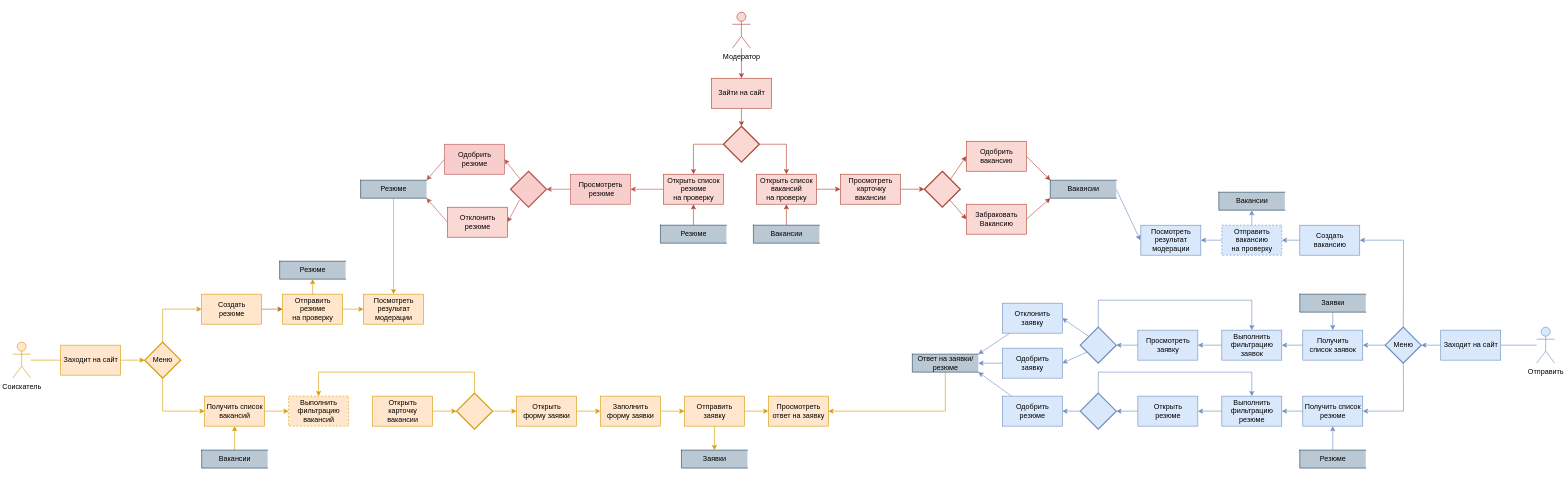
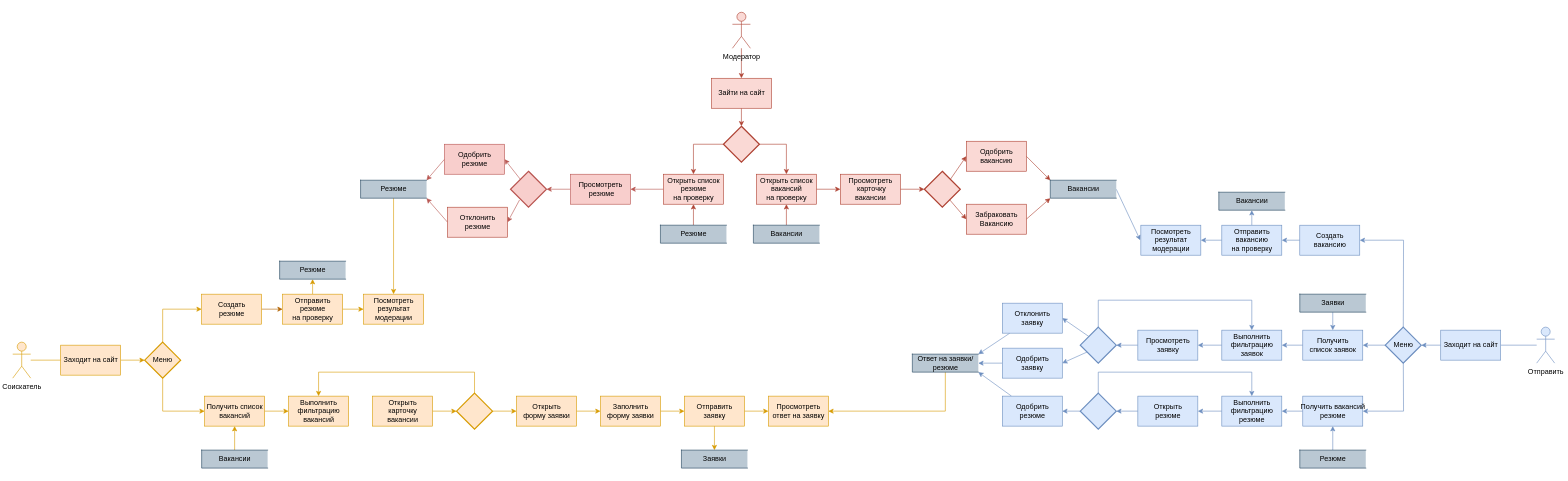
(1252, 240) -> (1252, 240)
(318, 411) -> (318, 411)
(1333, 411) -> (1333, 411)
